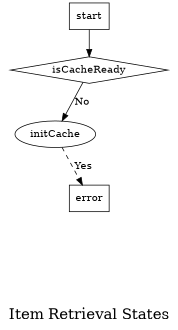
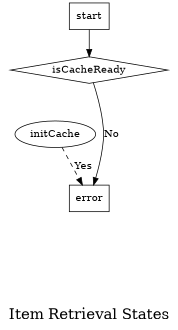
(74, 98) -> (103, 130)
